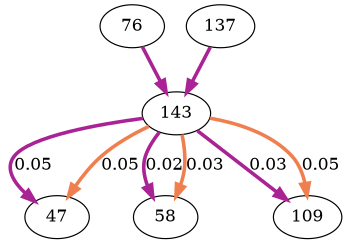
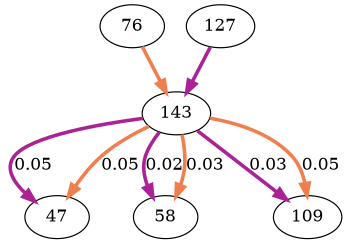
(221, 26) -> (221, 26)
(151, 64) -> (151, 64)
